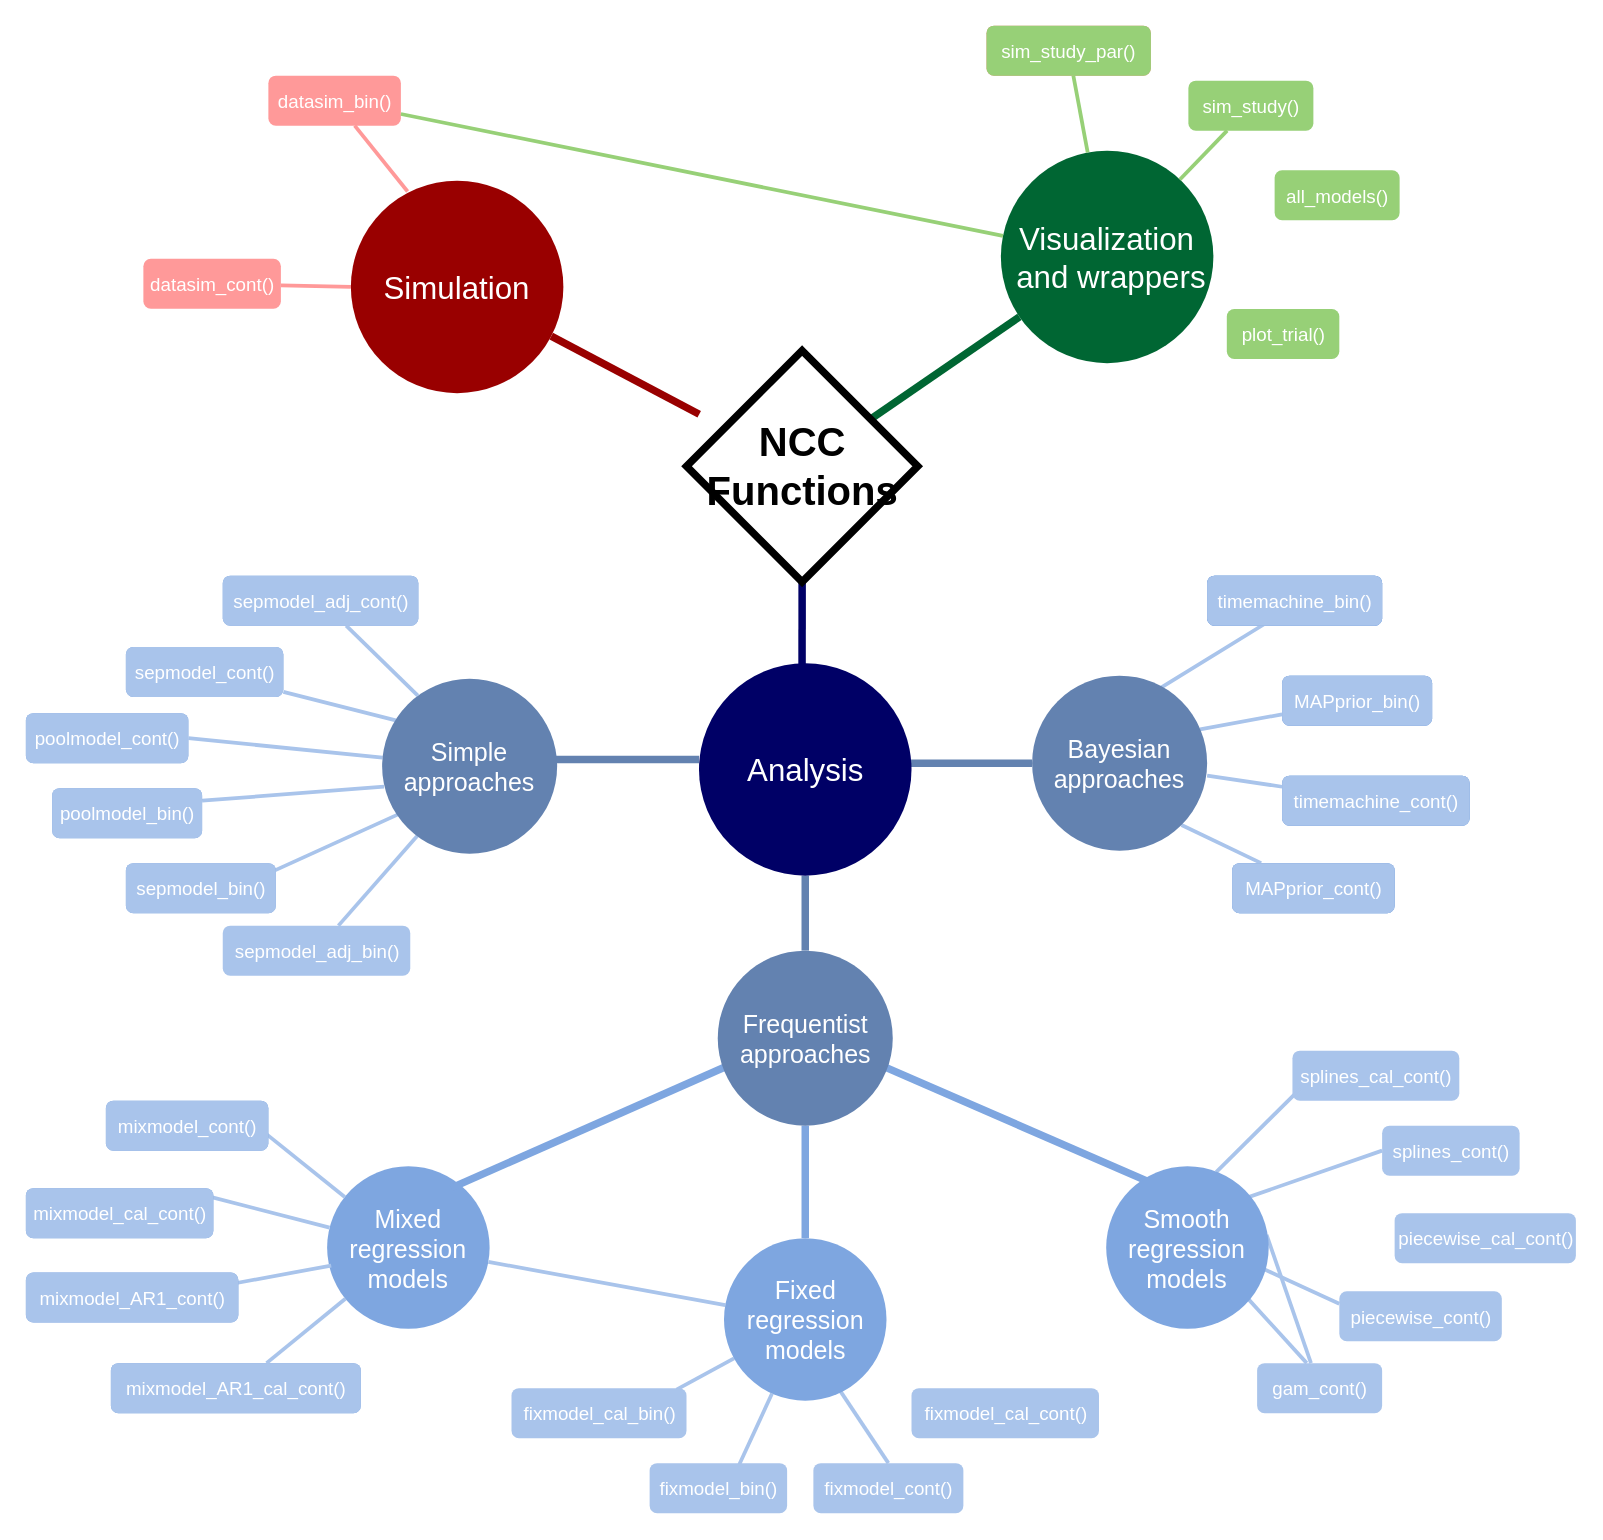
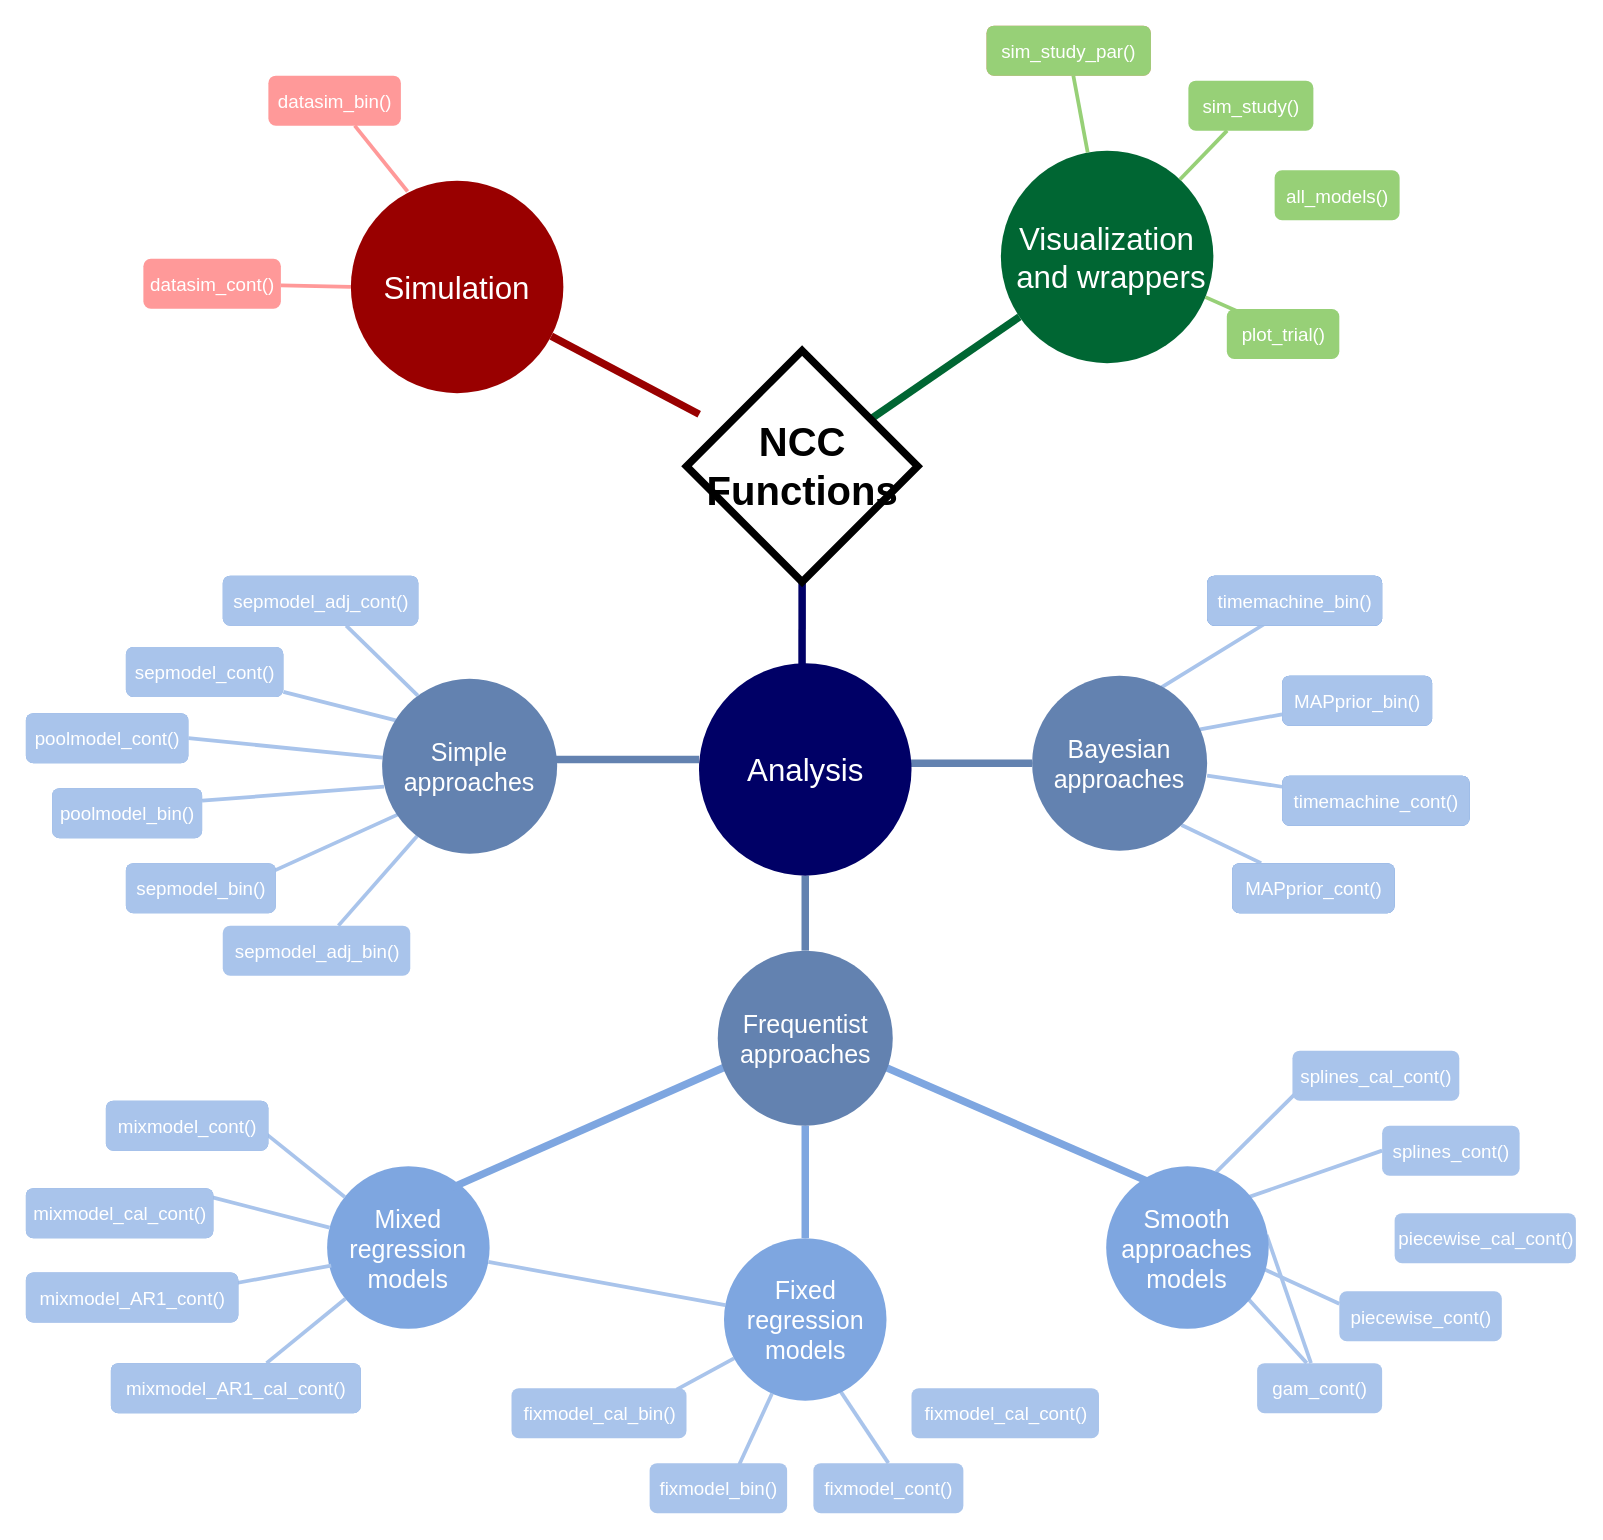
(702, 175) -> (1220, 304)
(1187, 1248) -> (1187, 1248)
